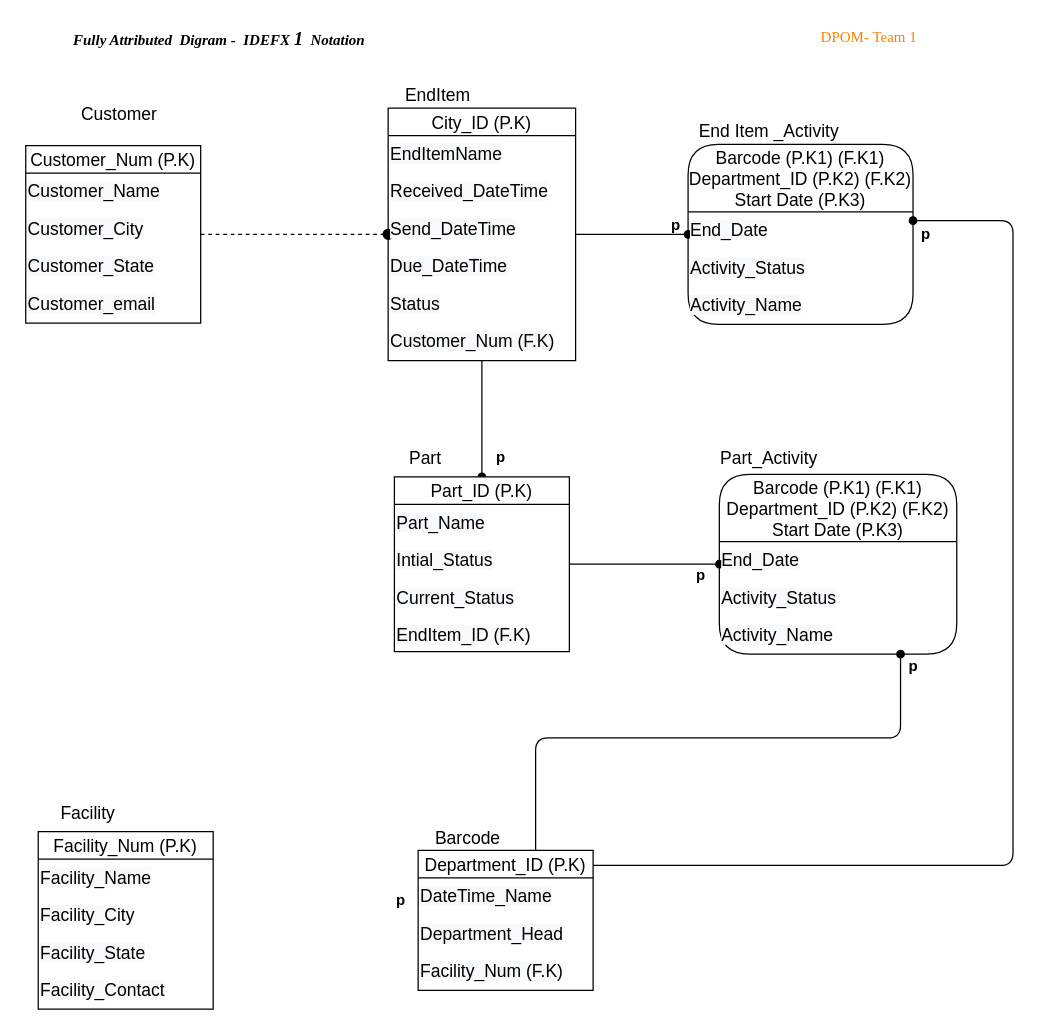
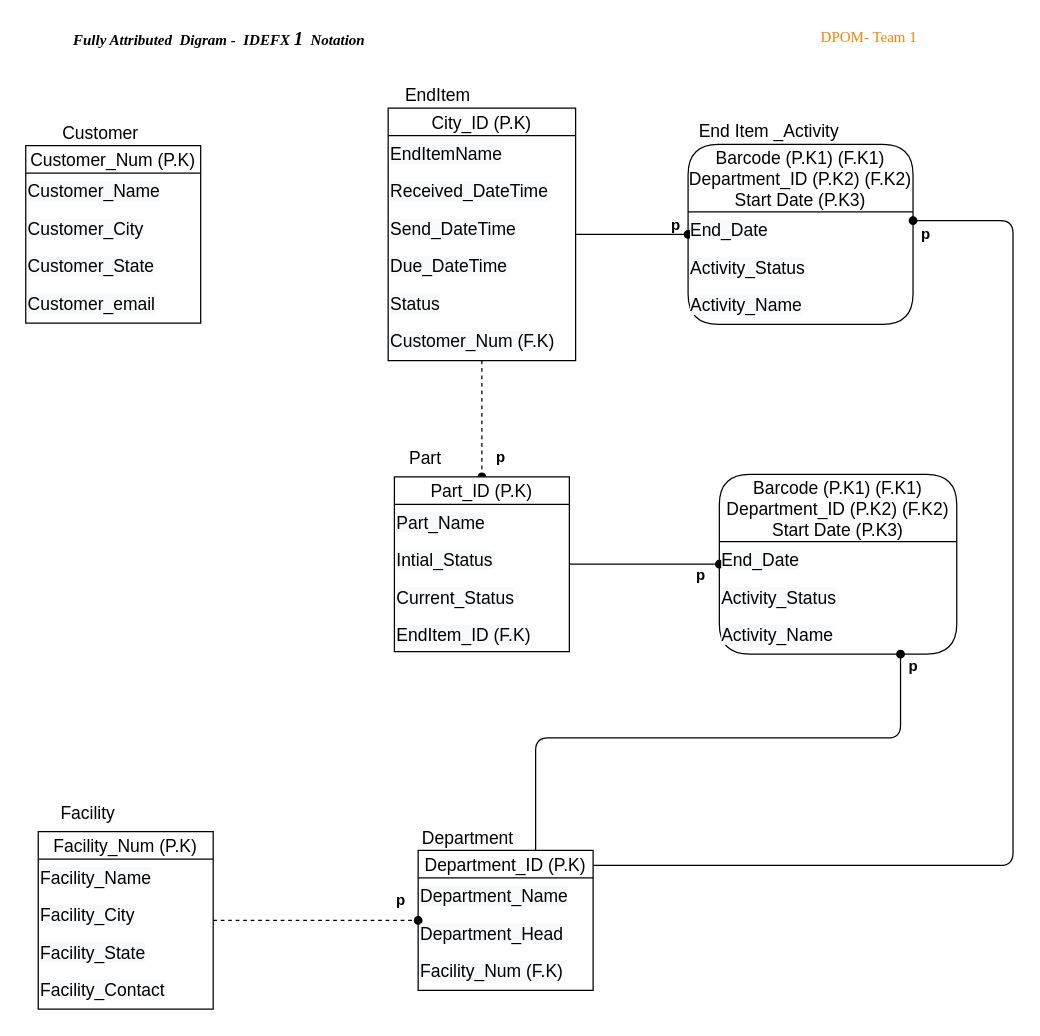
(119, 114) -> (101, 133)
(292, 234) -> none
(482, 418) -> (482, 418)
(769, 458) -> none
(468, 838) -> (468, 838)
(473, 896) -> (484, 896)
none -> (314, 921)
